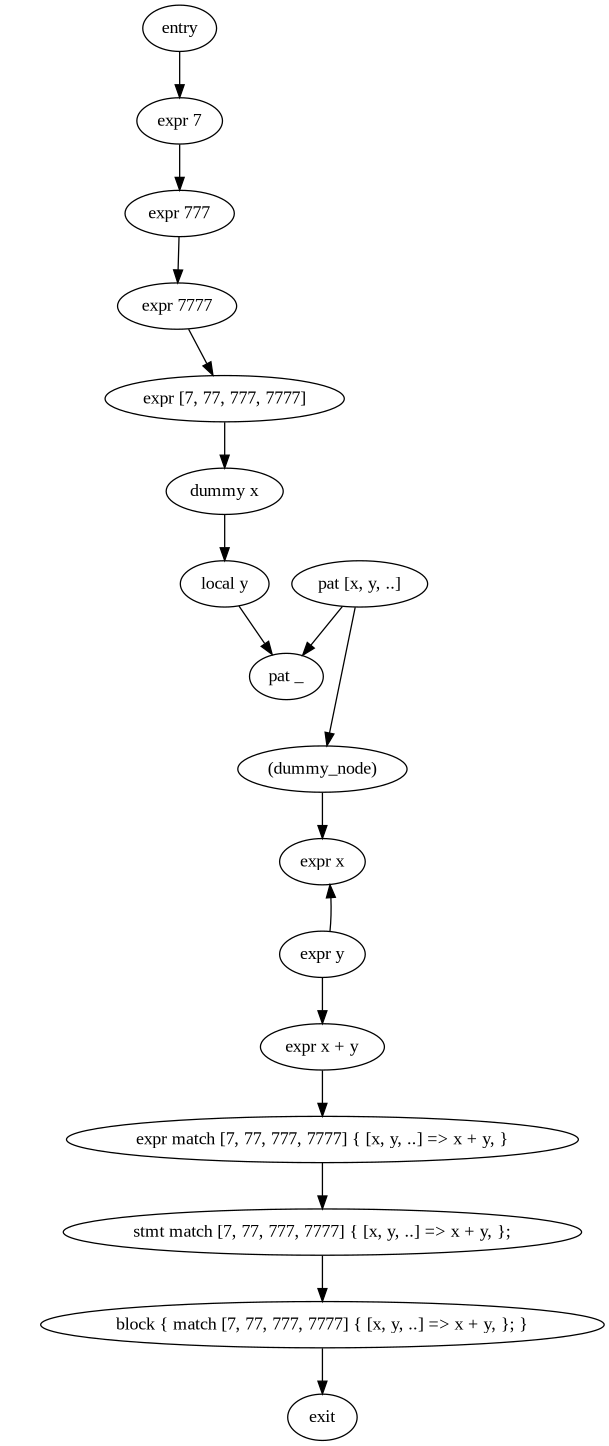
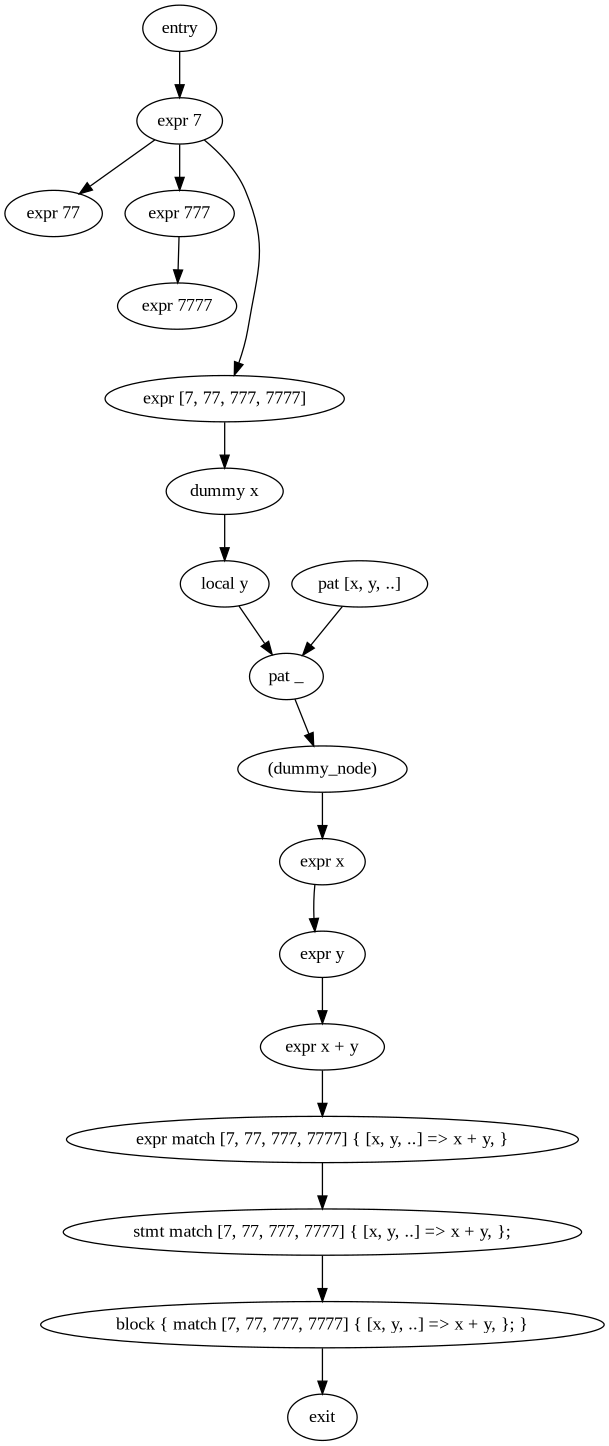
none -> (54, 213)
(198, 346) -> (259, 244)
(342, 670) -> (302, 717)
(331, 915) -> (314, 902)
